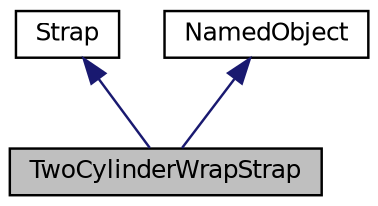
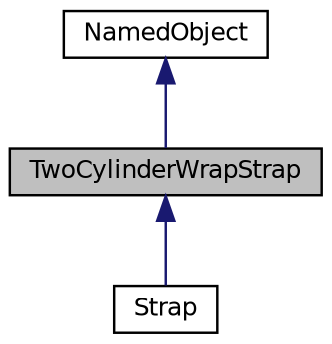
(124, 113) -> (166, 253)
